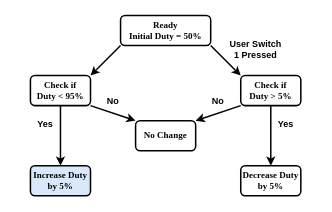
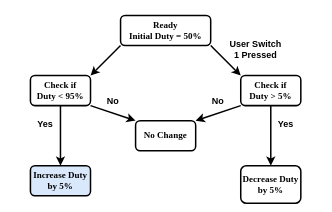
(270, 180) -> (270, 184)
